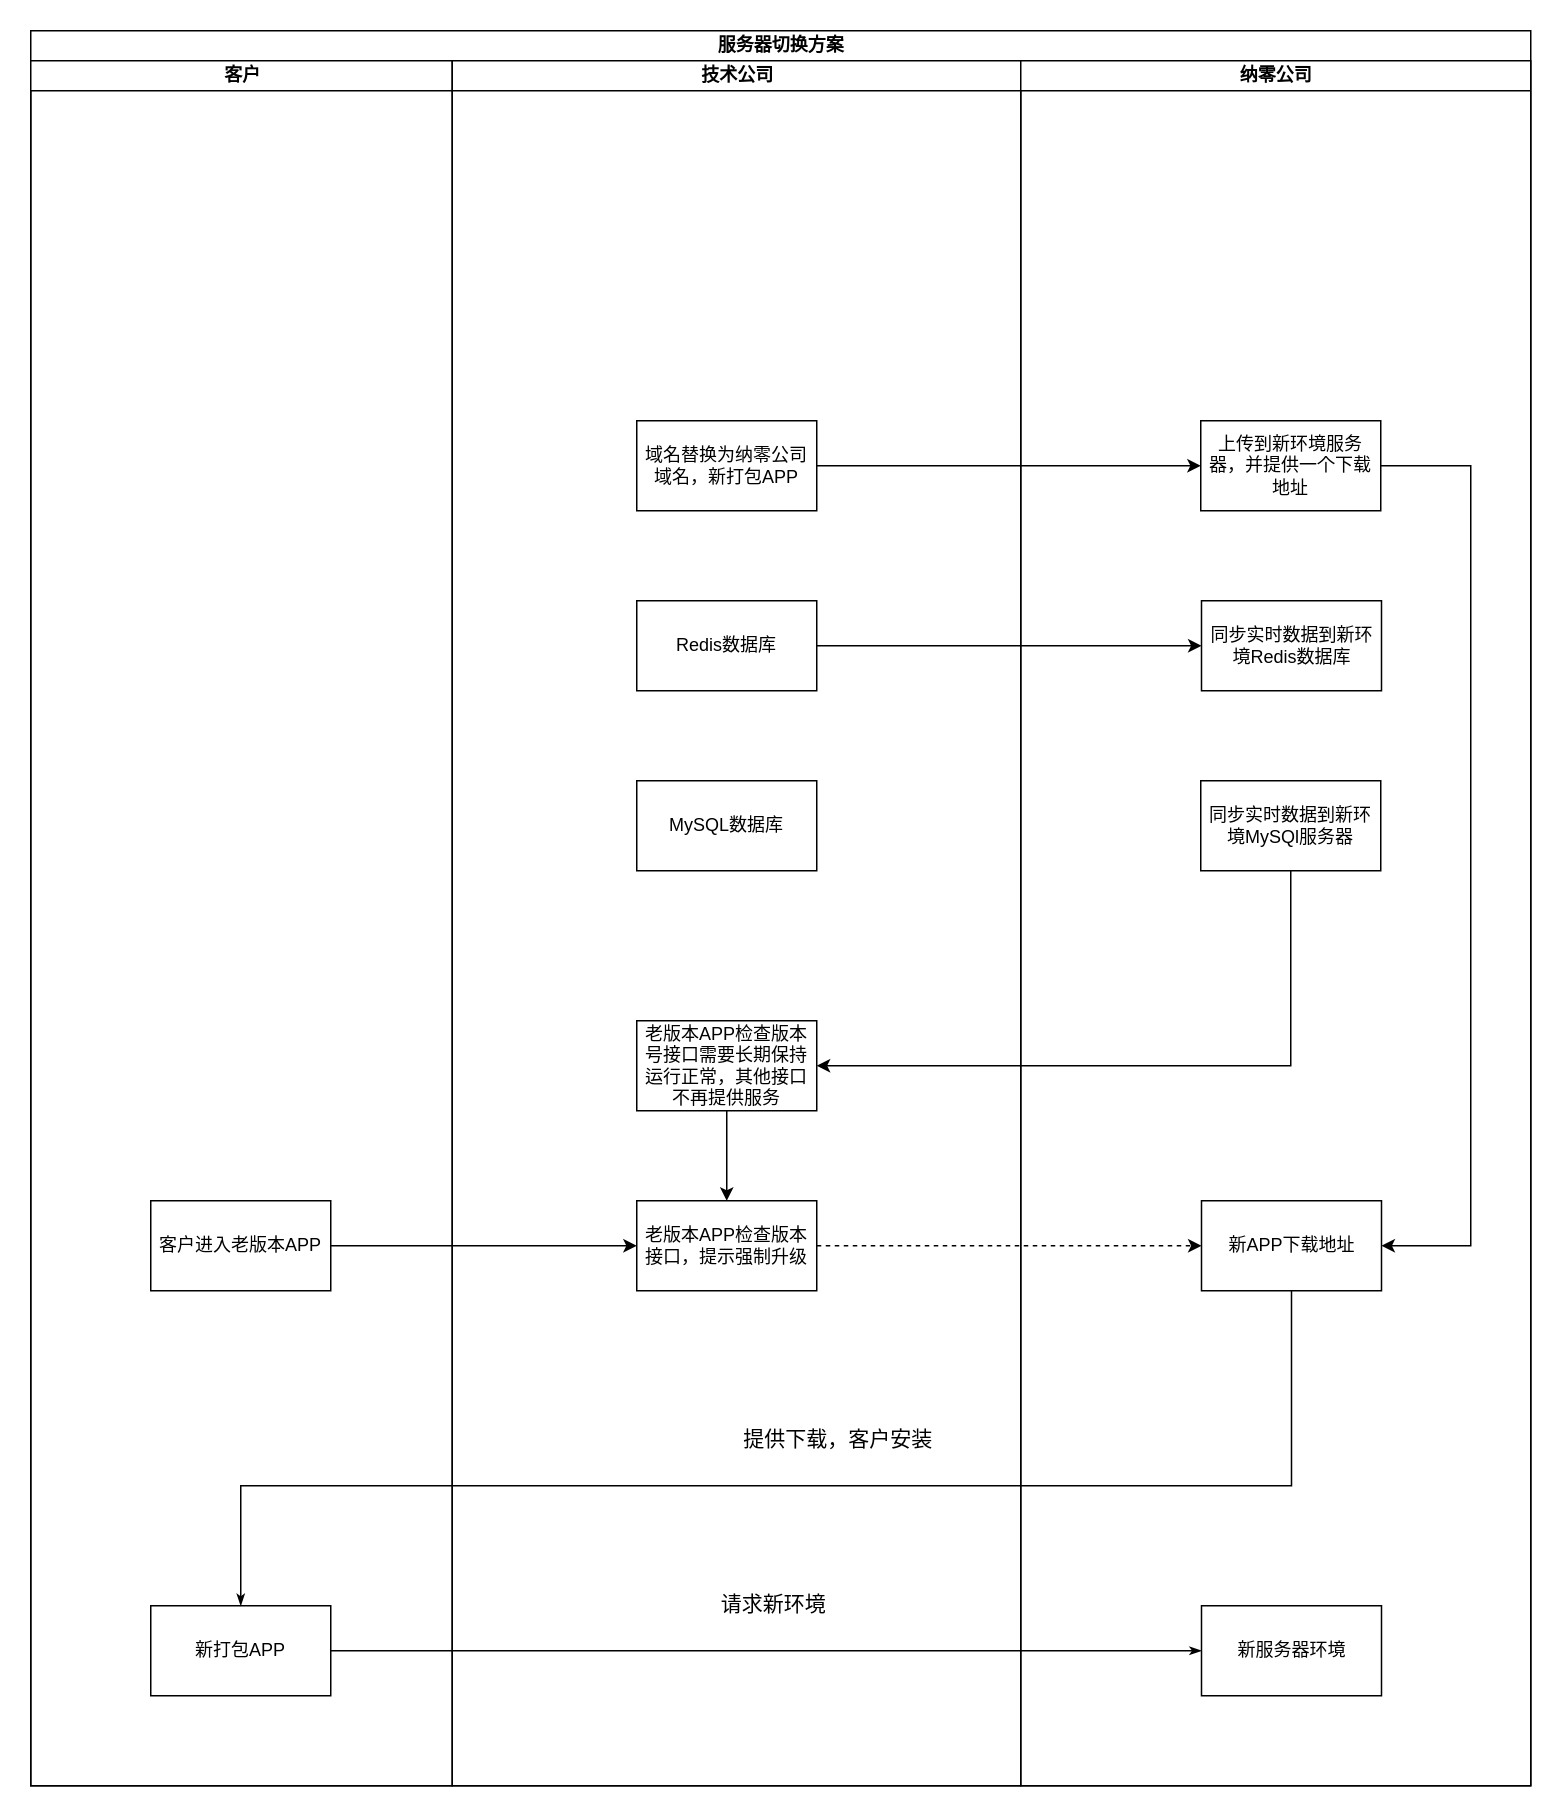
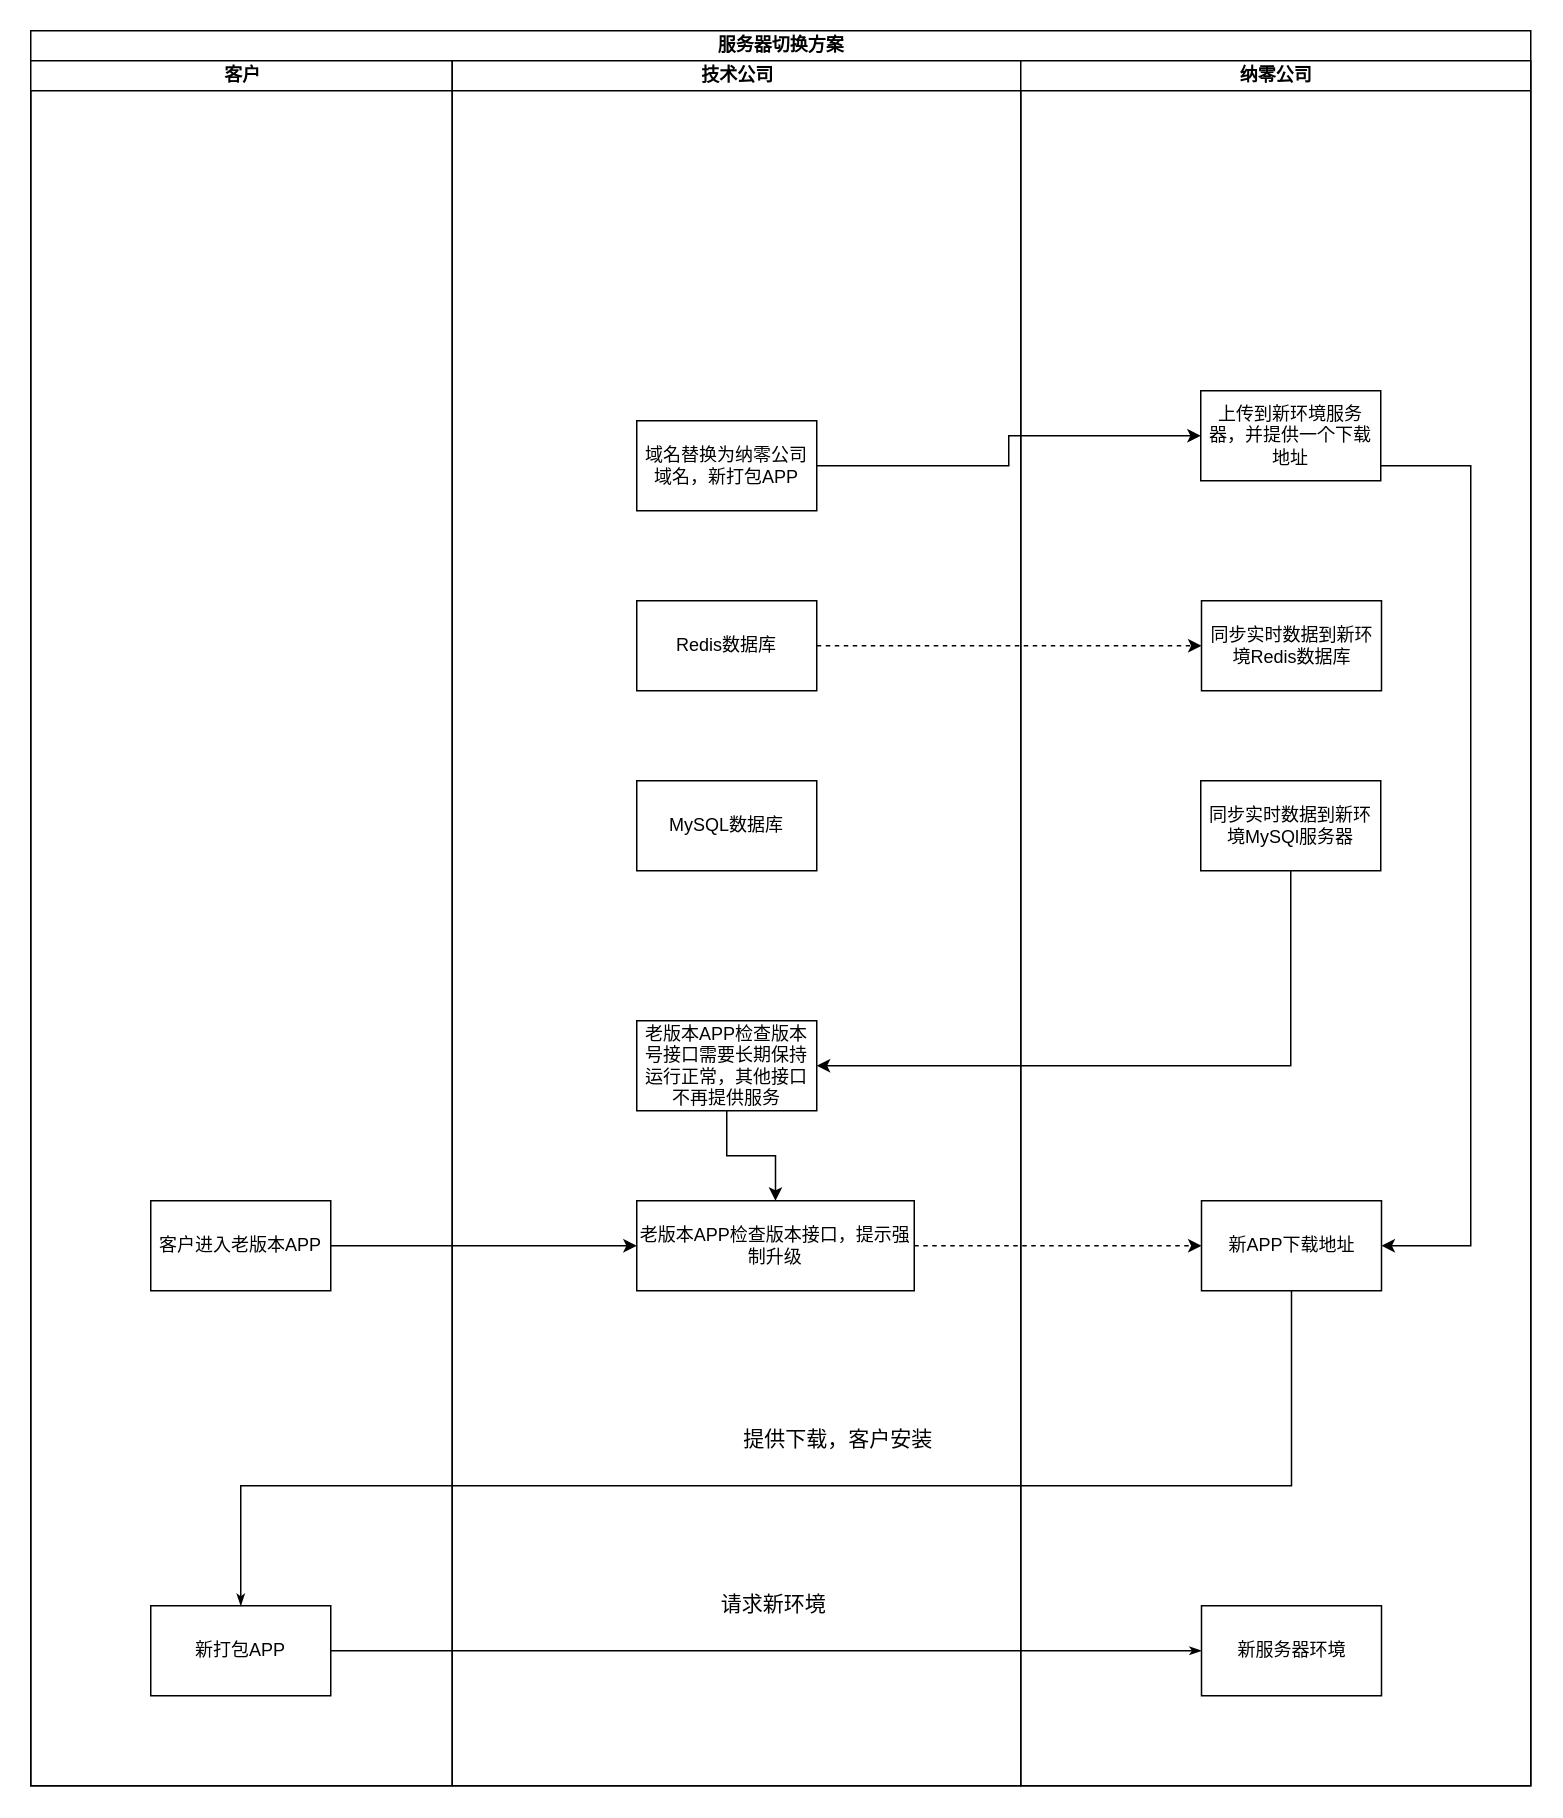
(1291, 466) -> (1291, 436)
(1005, 646) -> (1005, 646)
(727, 1246) -> (776, 1246)
